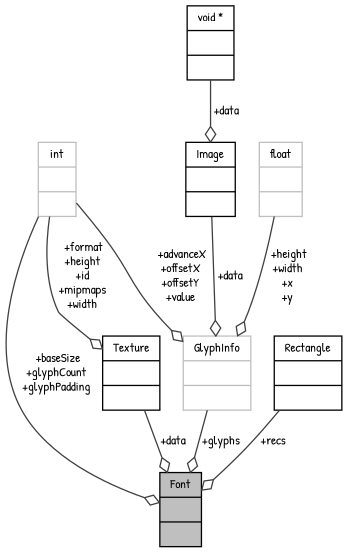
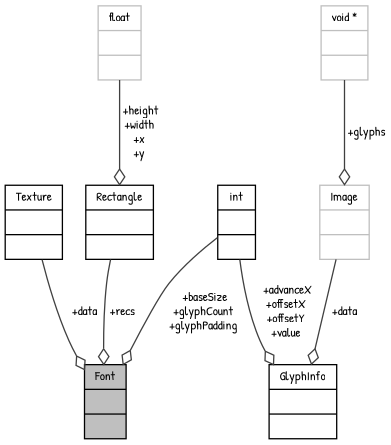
(211, 43) -> (344, 43)
(225, 111) -> (365, 133)
(57, 179) -> (237, 222)
(211, 179) -> (344, 222)
(262, 270) -> (120, 125)
(50, 286) -> none
(217, 373) -> (303, 402)
(201, 434) -> none
